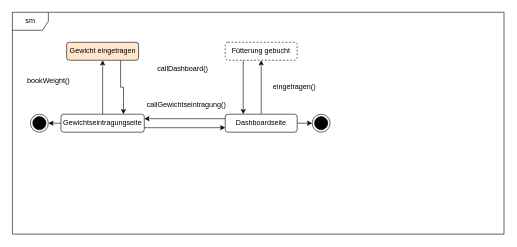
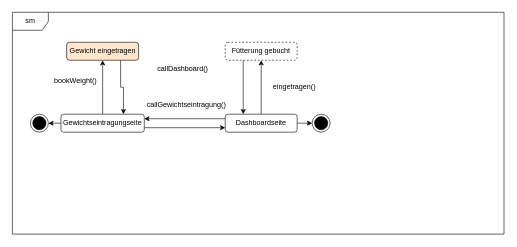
(48, 81) -> (75, 81)
